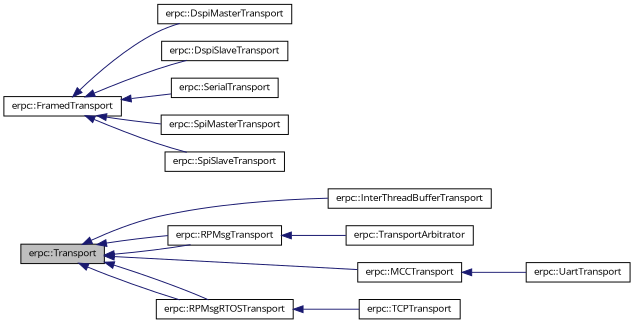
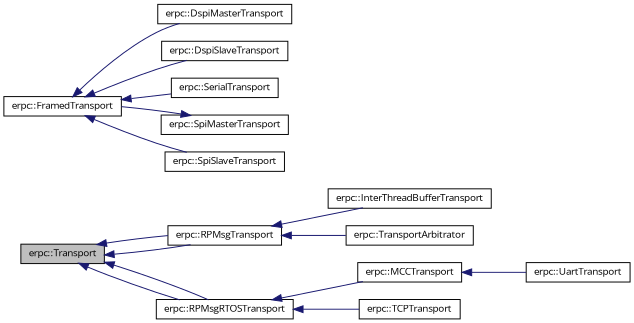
(134, 121) -> (151, 110)
(207, 208) -> (322, 216)
(236, 263) -> (322, 290)
